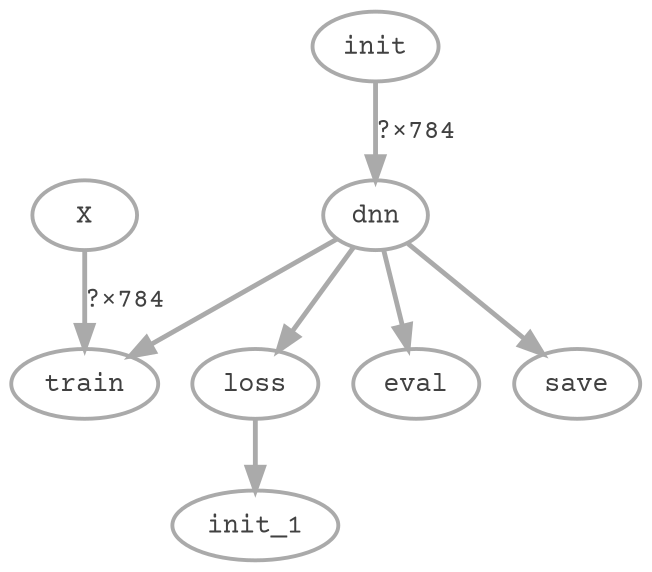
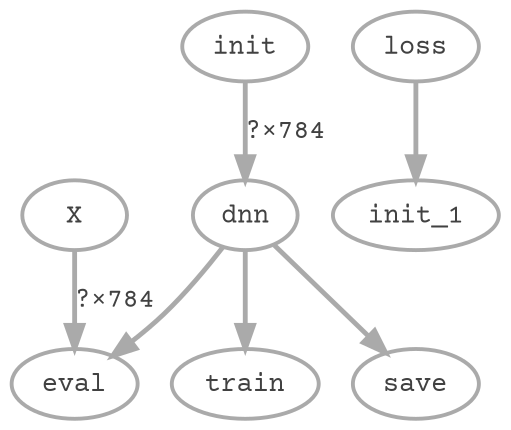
(85, 288) -> (75, 288)
(323, 290) -> none
